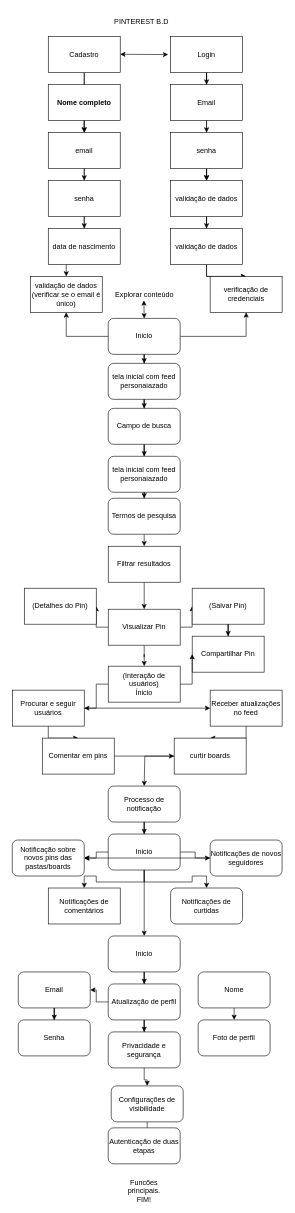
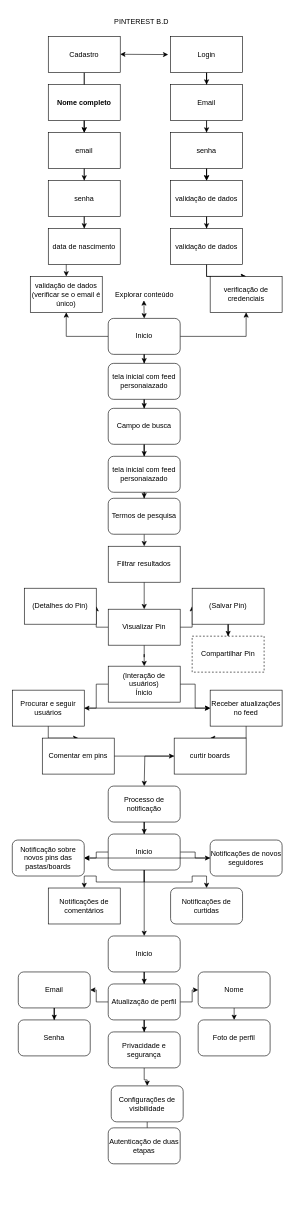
(228, 654) -> (228, 654)
(192, 666) -> (195, 692)
none -> (192, 991)
(144, 1191) -> none
